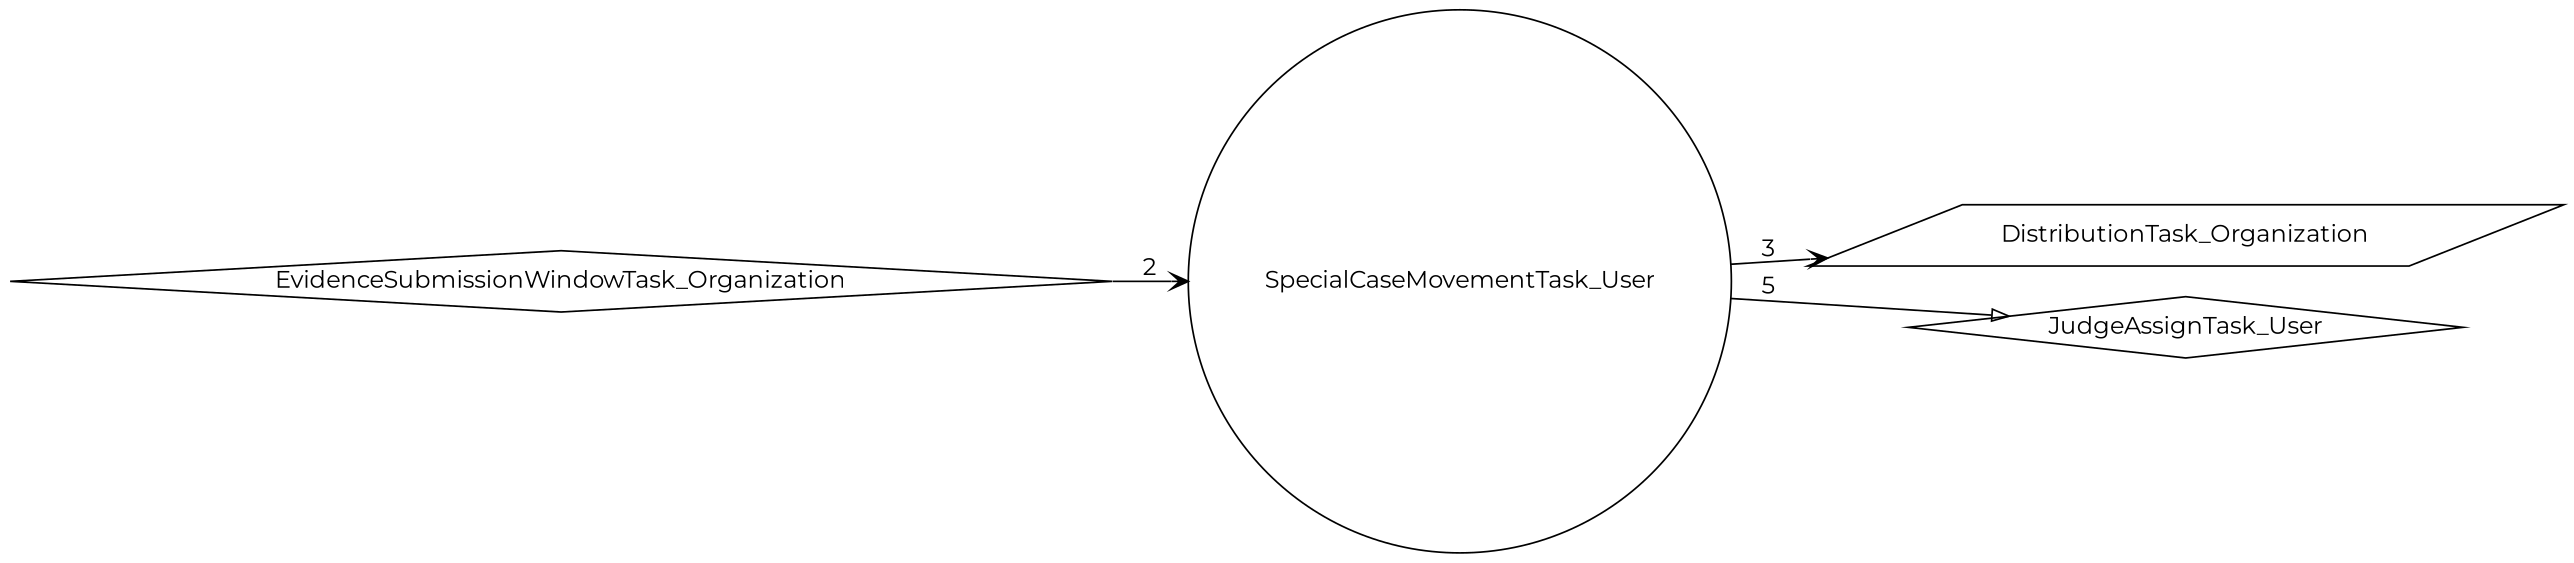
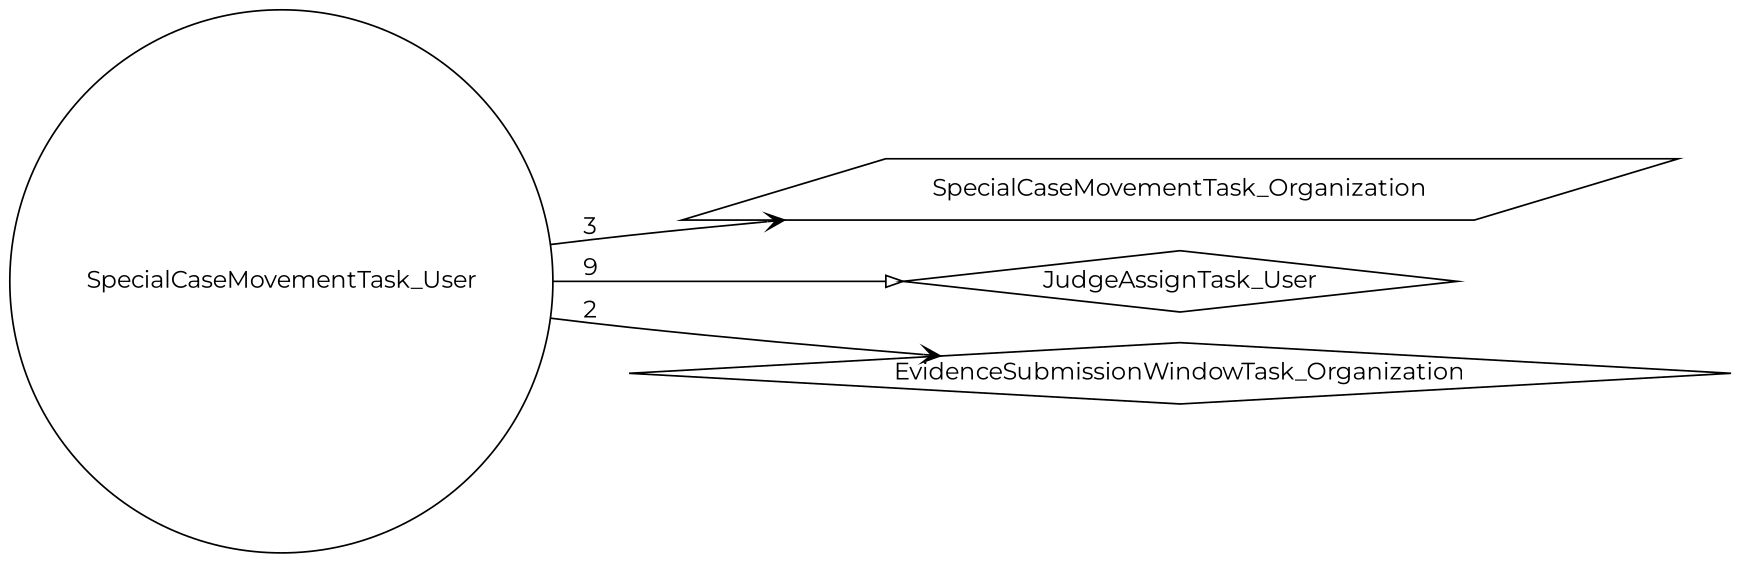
(2186, 235) -> (1180, 189)
(1142, 281) -> (736, 338)
(1769, 287) -> (591, 269)
